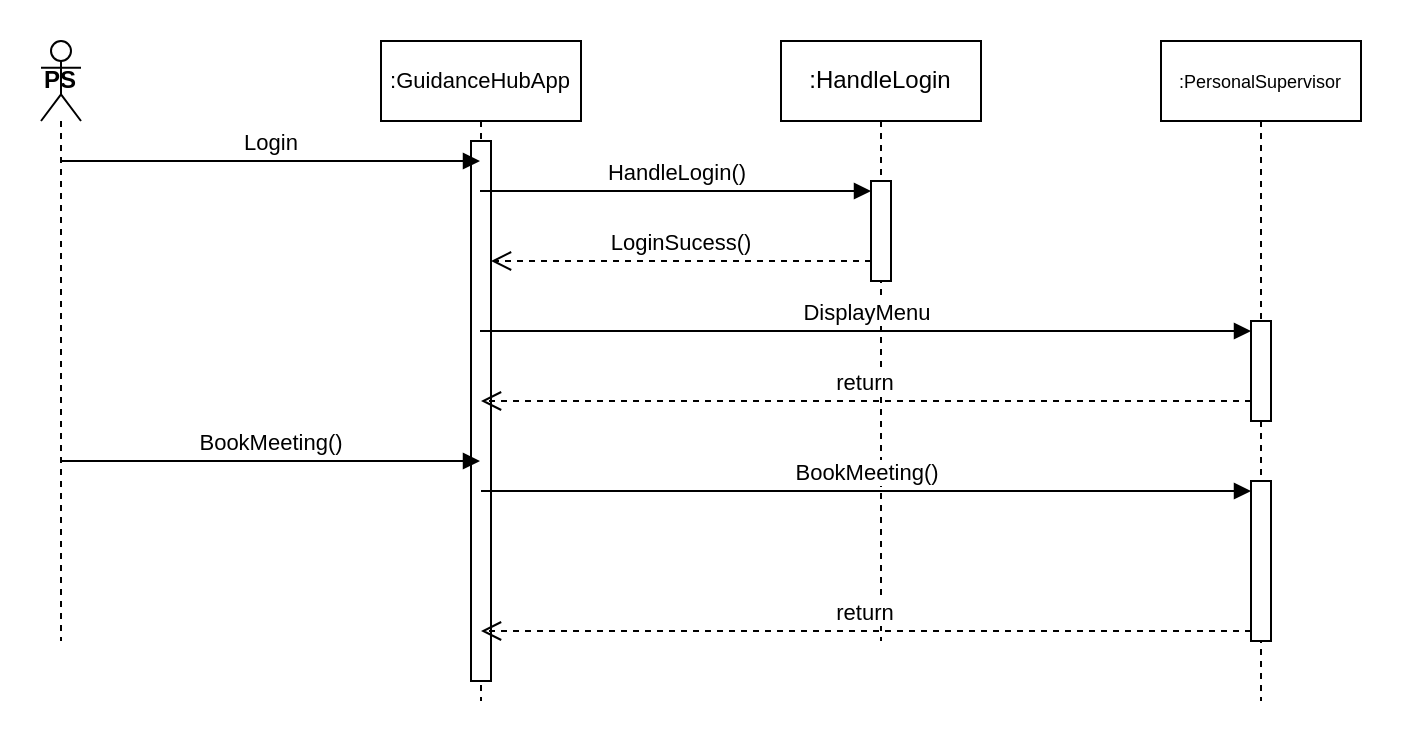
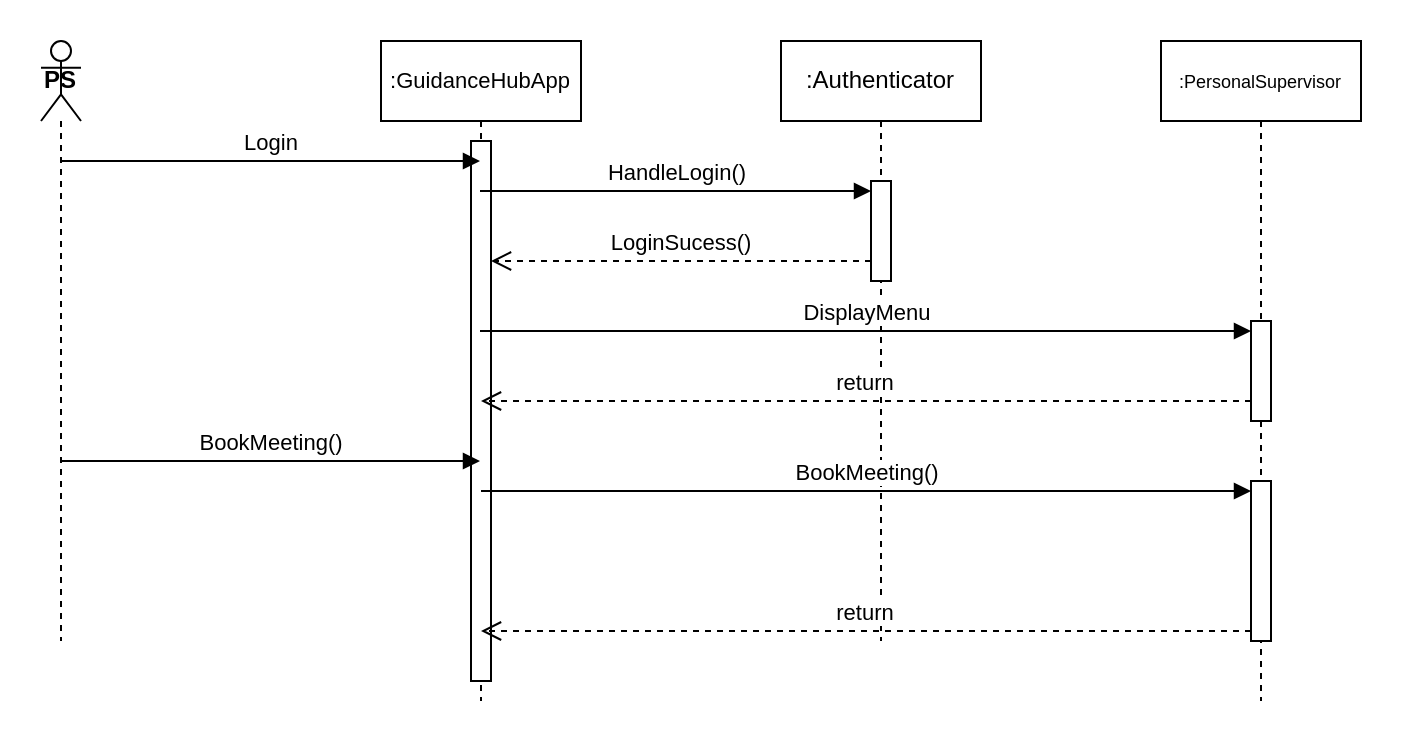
(881, 81) -> (881, 81)
